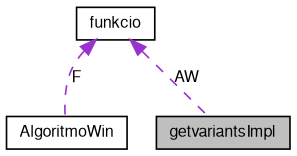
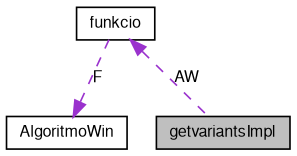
(67, 82) -> (95, 71)
